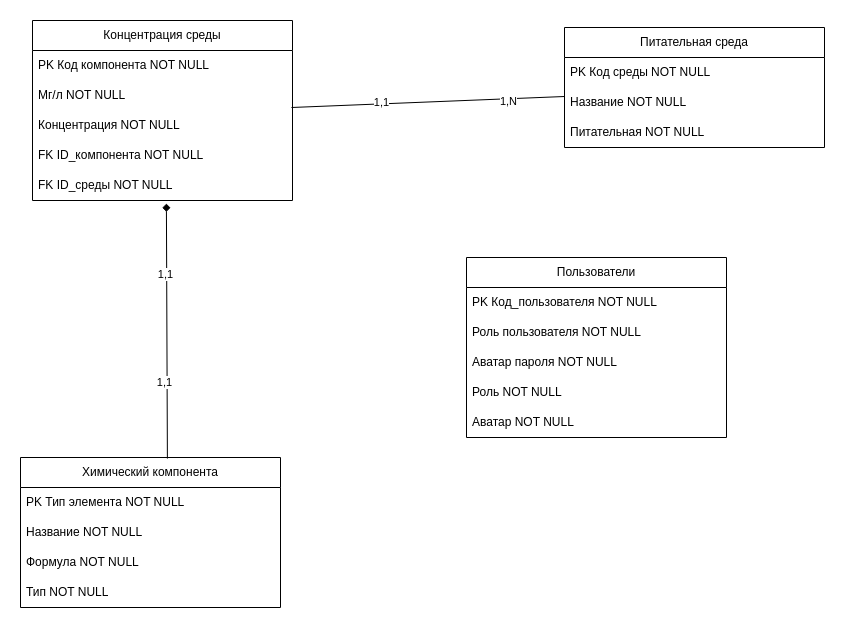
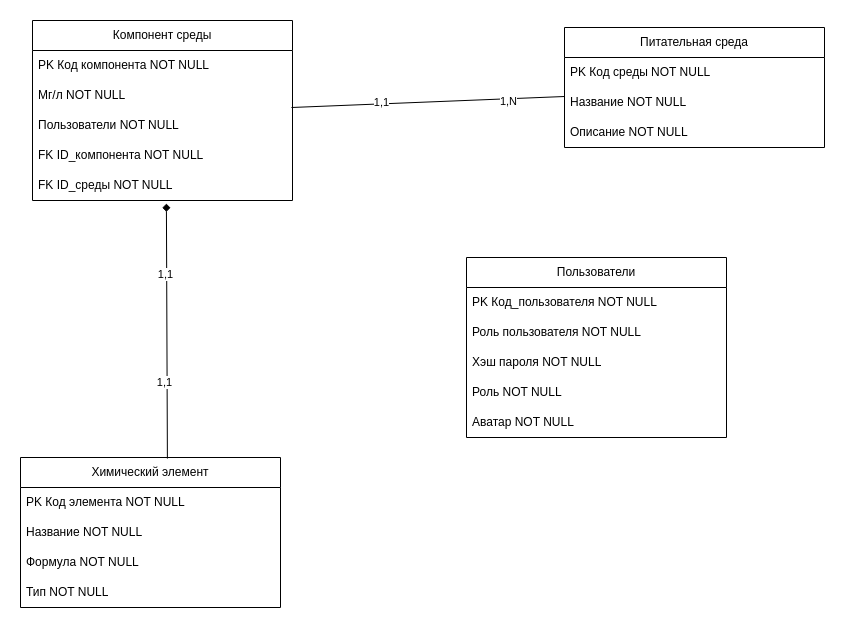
(163, 36) -> (163, 36)
(106, 126) -> (106, 126)
(635, 133) -> (625, 133)
(542, 363) -> (532, 363)
(151, 473) -> (151, 473)
(101, 503) -> (101, 503)
